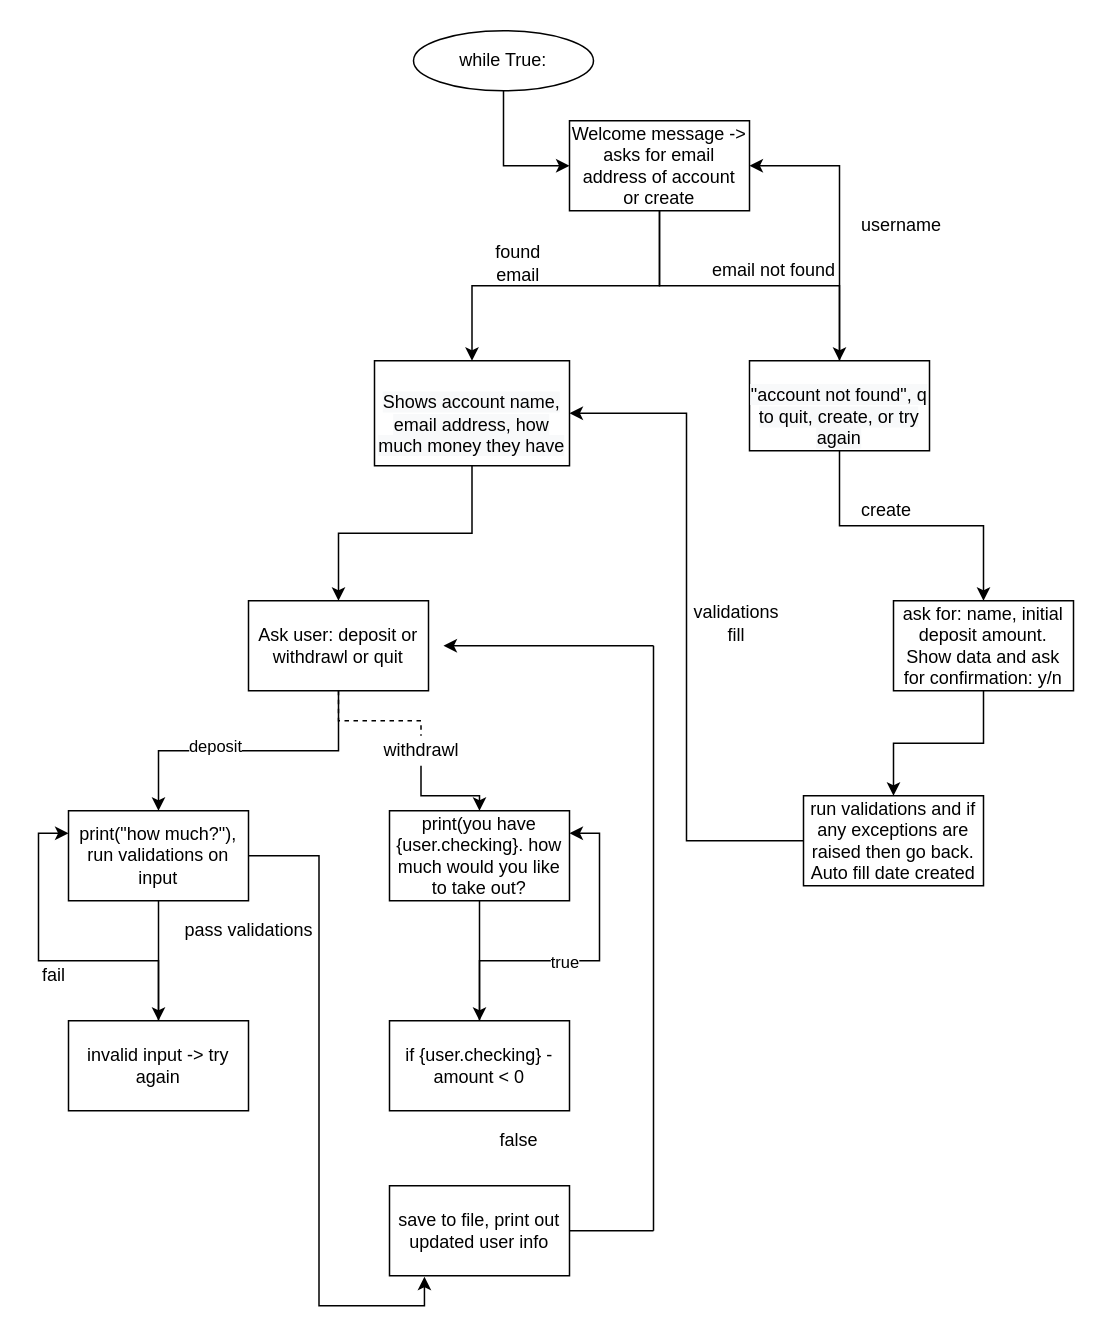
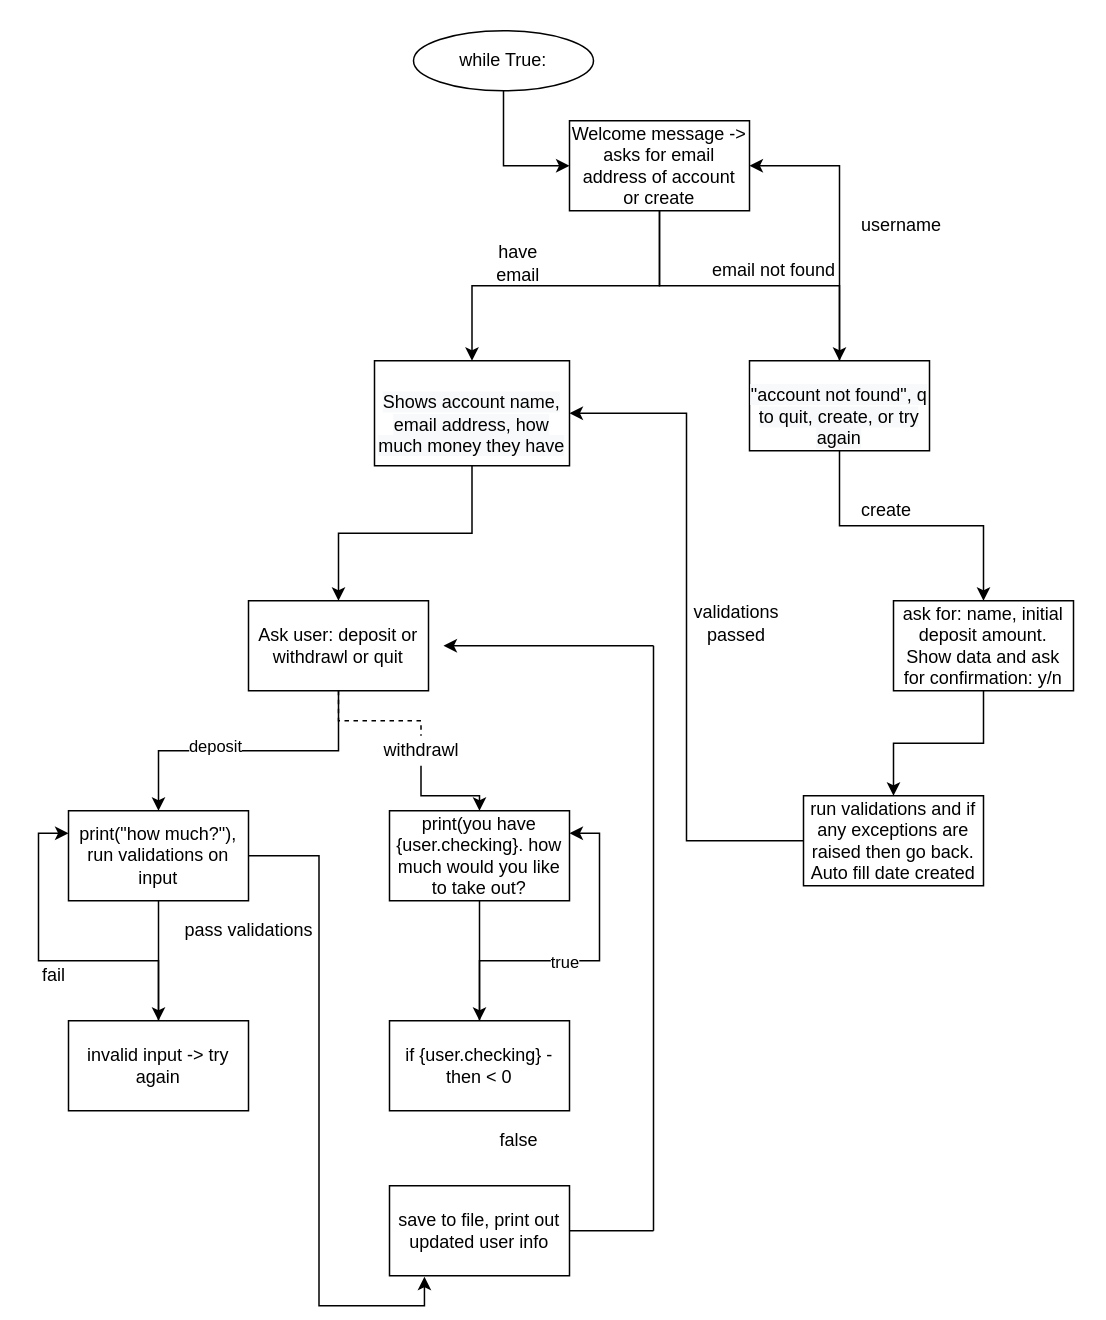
(518, 263) -> (518, 263)
(737, 623) -> (737, 623)
(479, 1066) -> (479, 1066)
